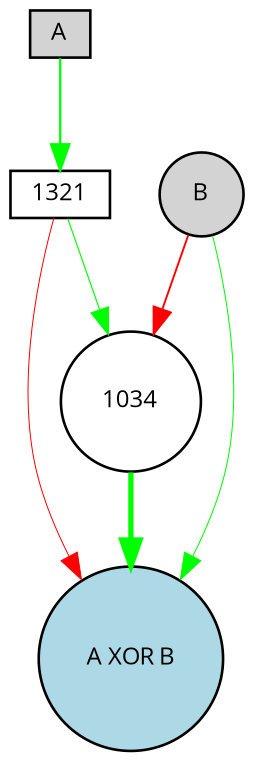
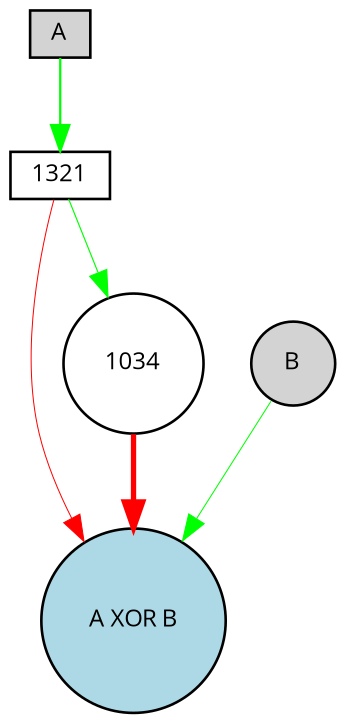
(175, 272) -> none
(131, 506) -> (134, 468)
